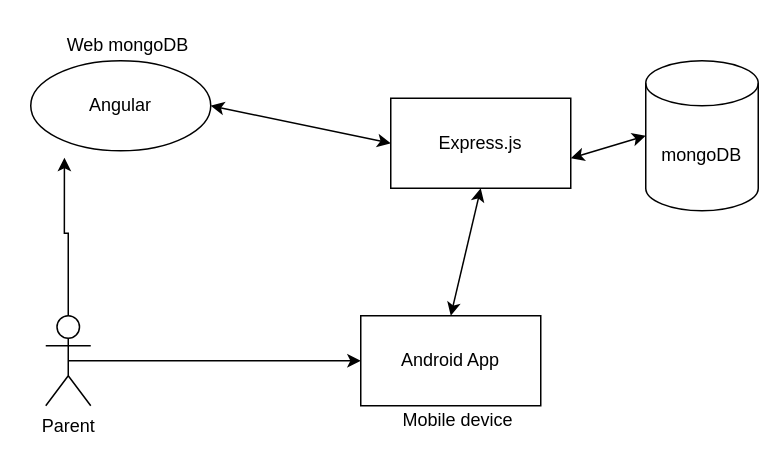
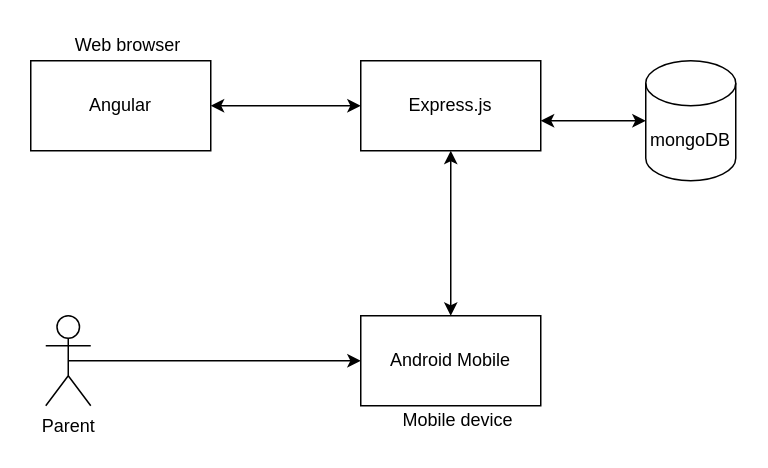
(128, 46) -> (128, 46)
(121, 106) -> (121, 106)
(702, 136) -> (691, 121)
(481, 143) -> (451, 106)
(68, 240) -> none
(451, 361) -> (451, 361)
